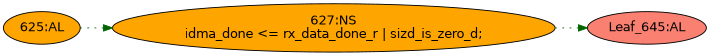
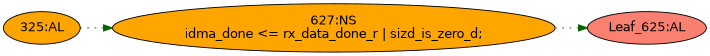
(42, 28) -> (42, 28)
(647, 28) -> (647, 28)
